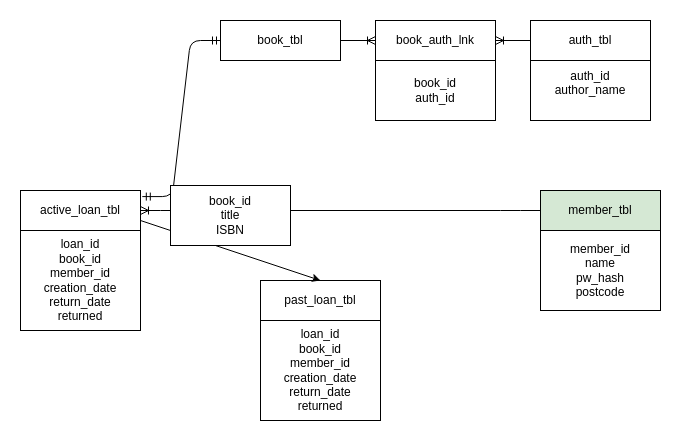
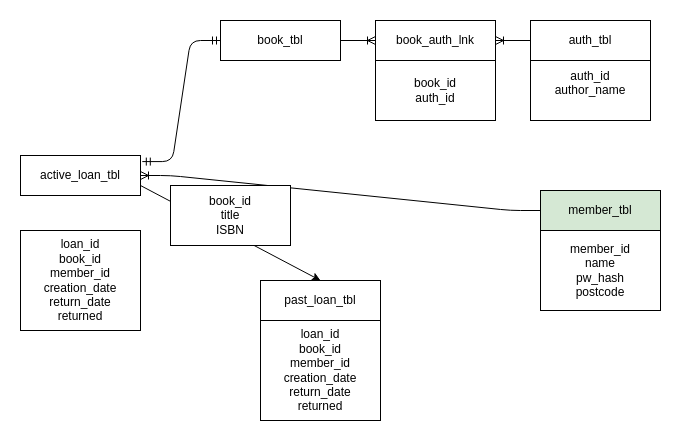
(81, 211) -> (81, 176)
